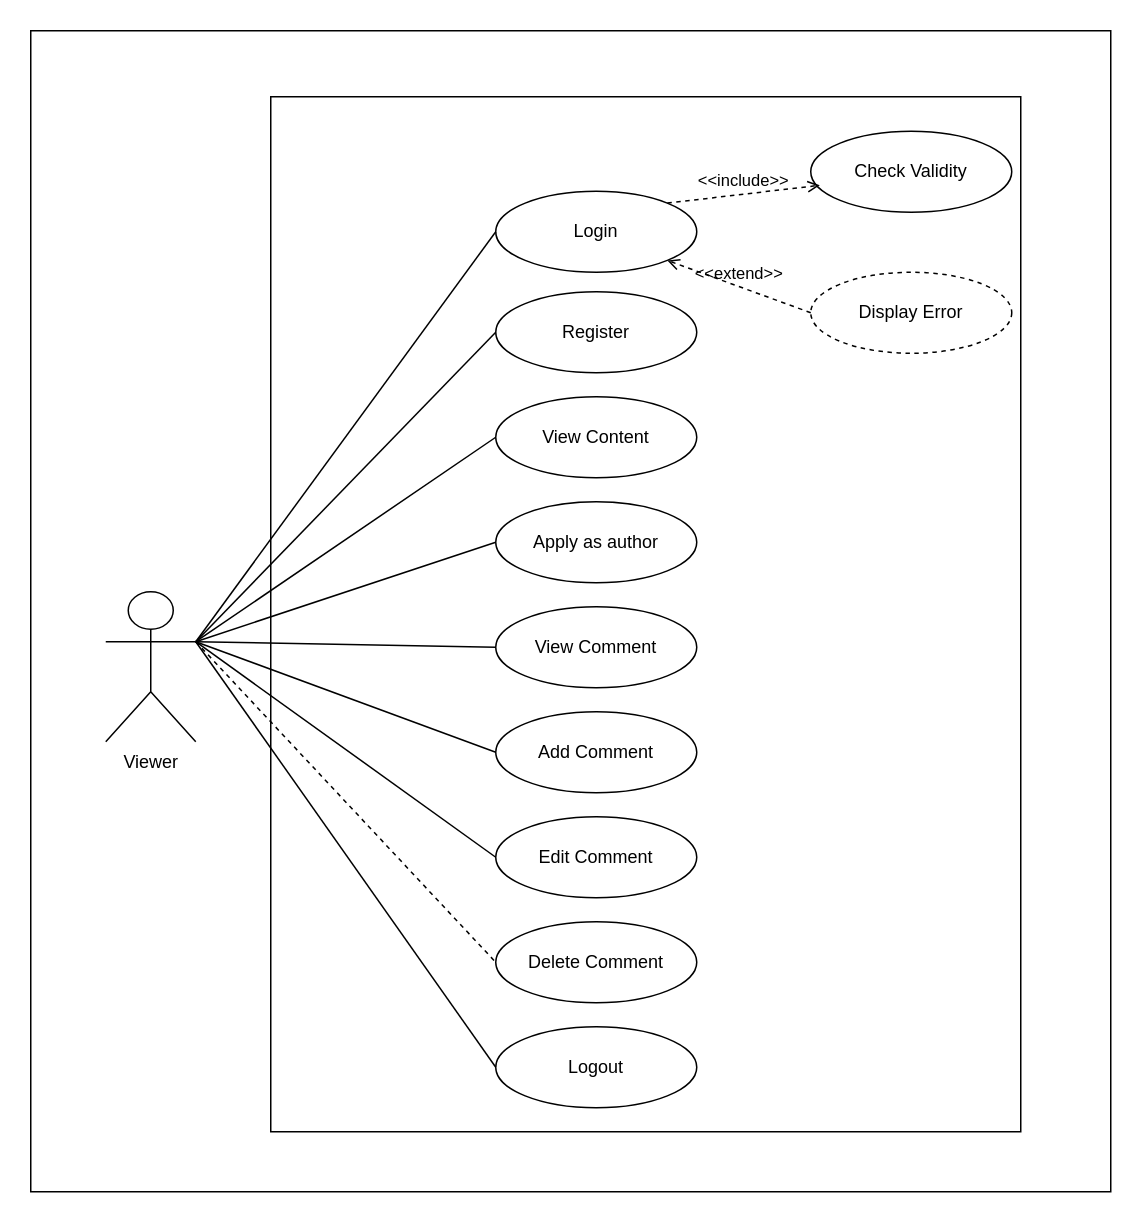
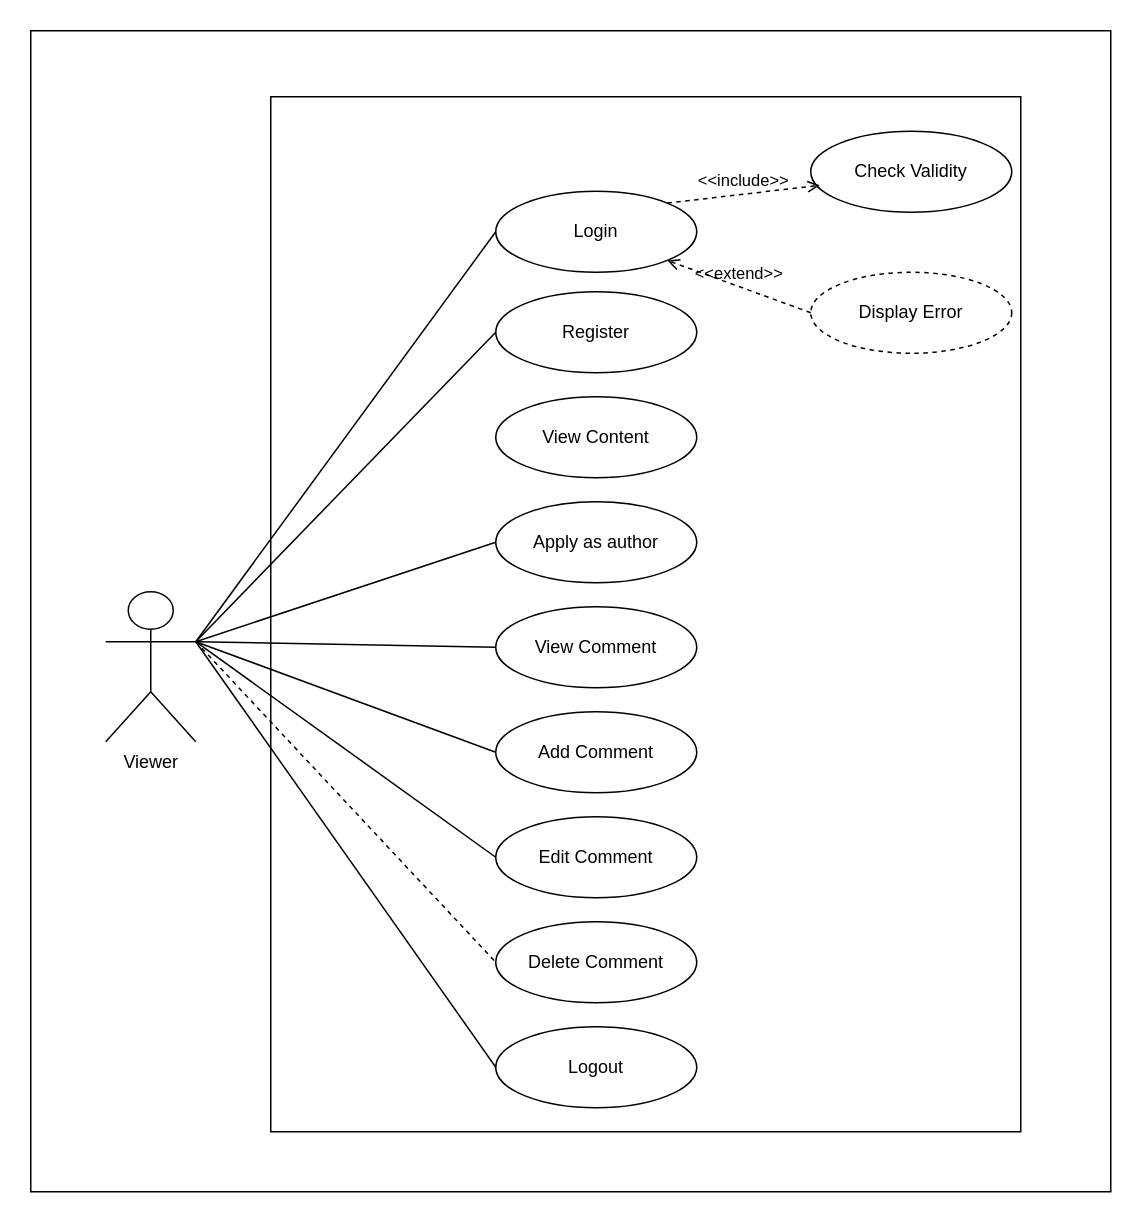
(349, 538) -> none
